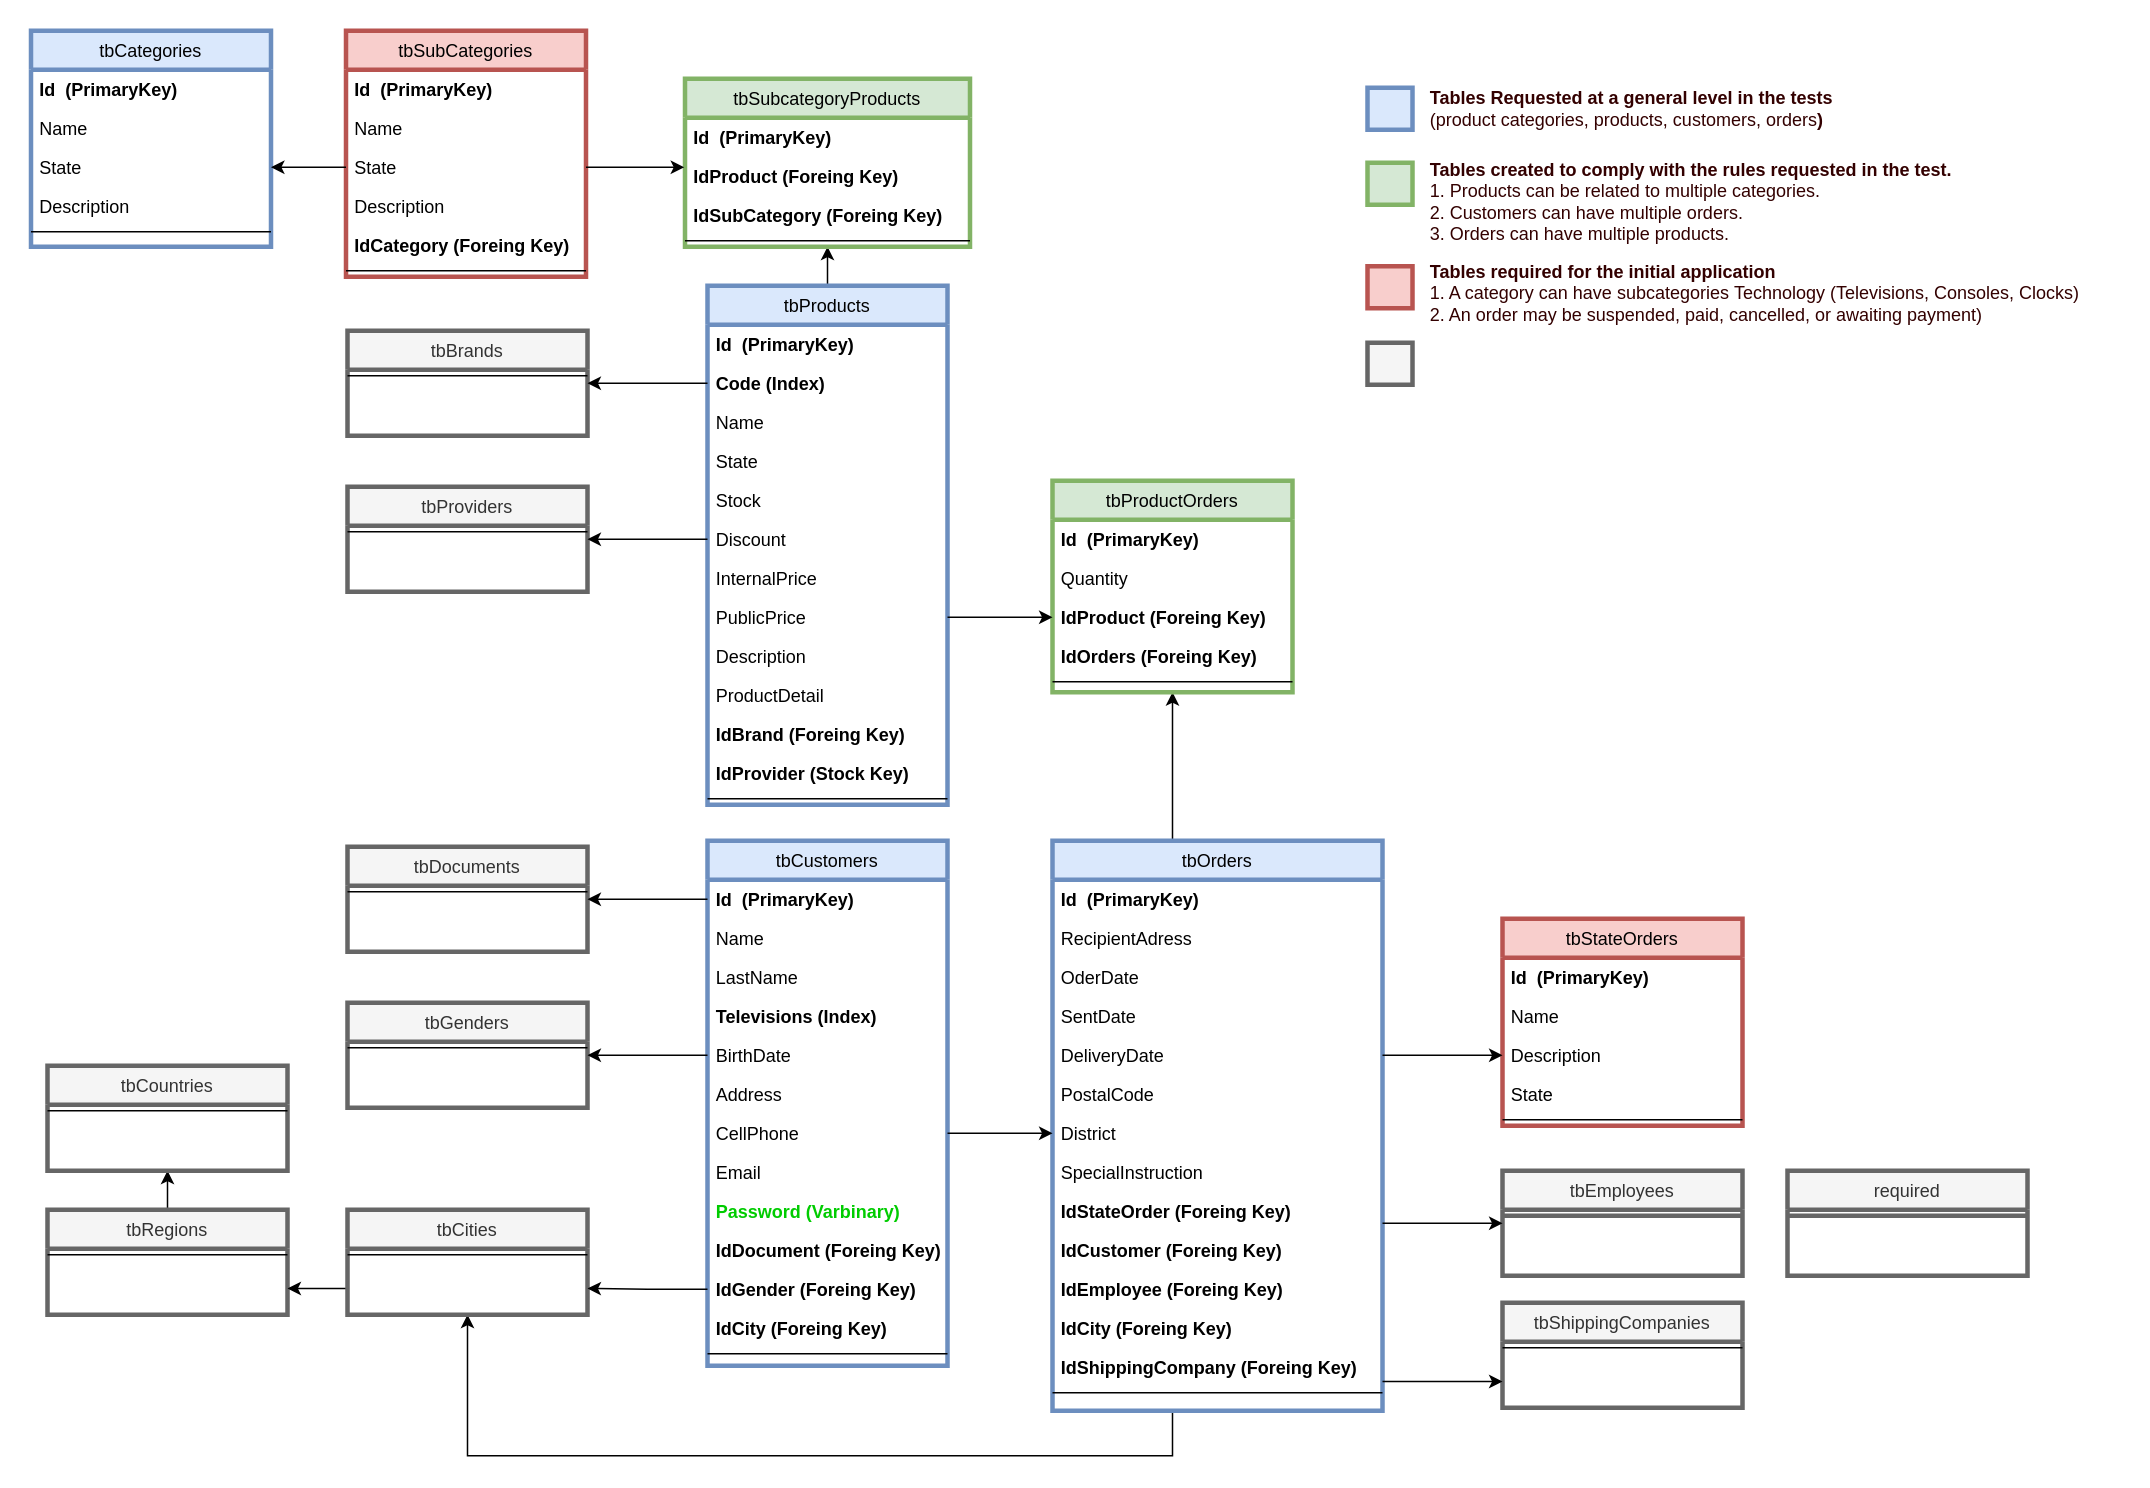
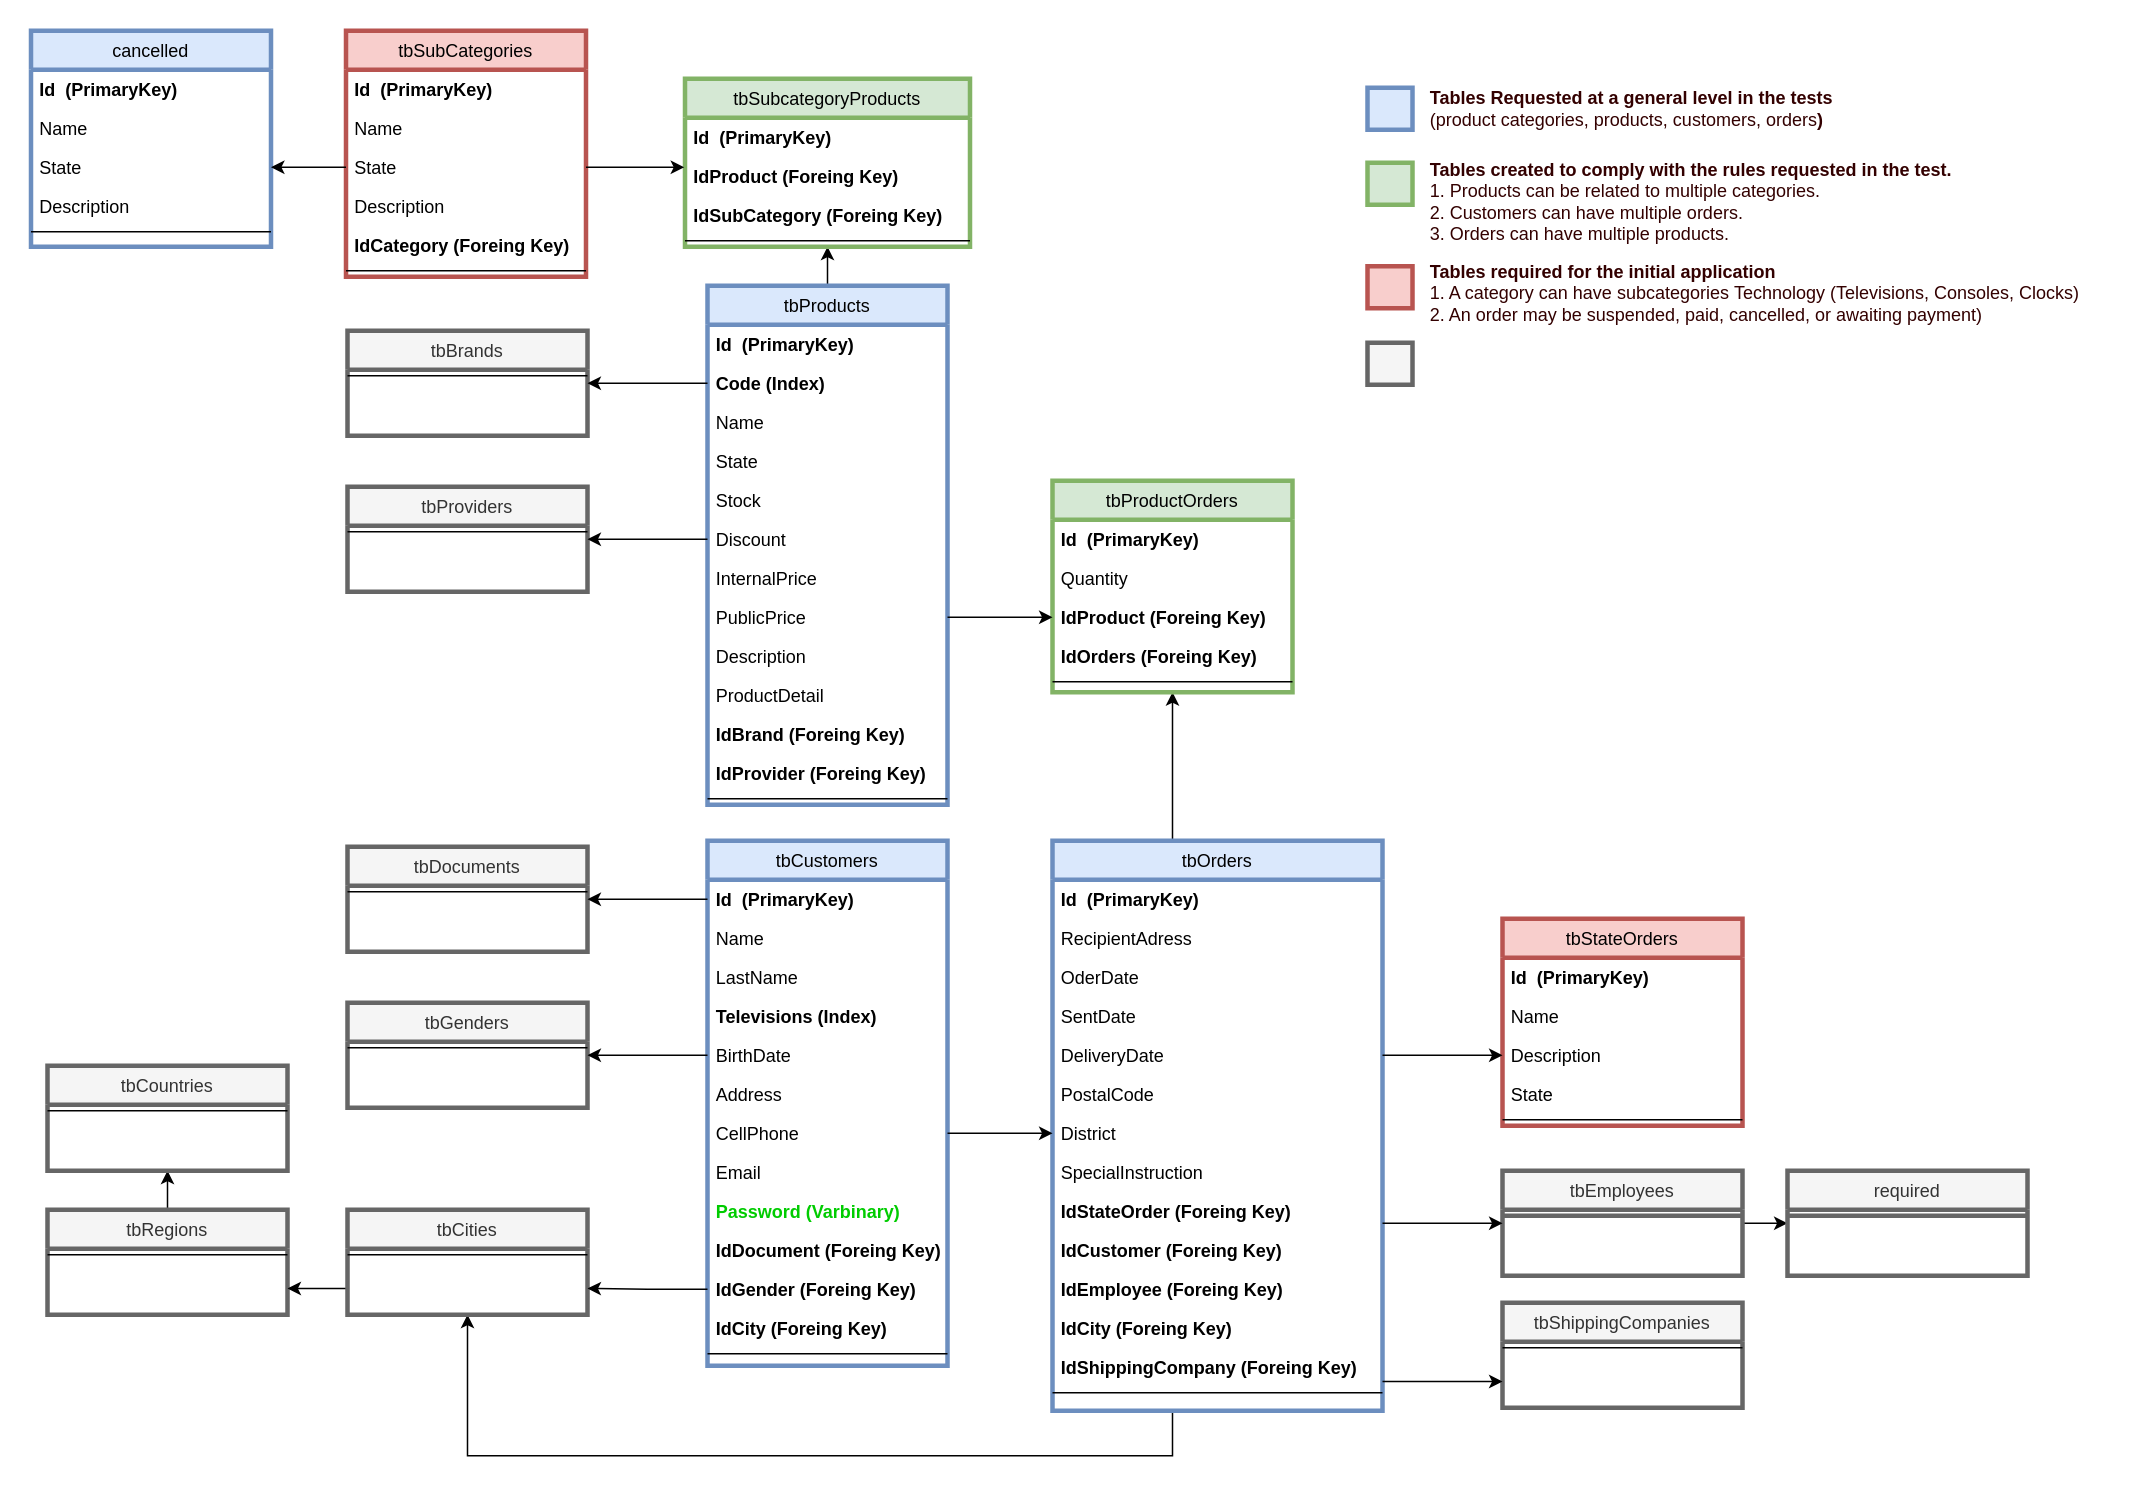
(150, 51) -> (150, 51)
(819, 774) -> (827, 774)
none -> (1760, 1223)
